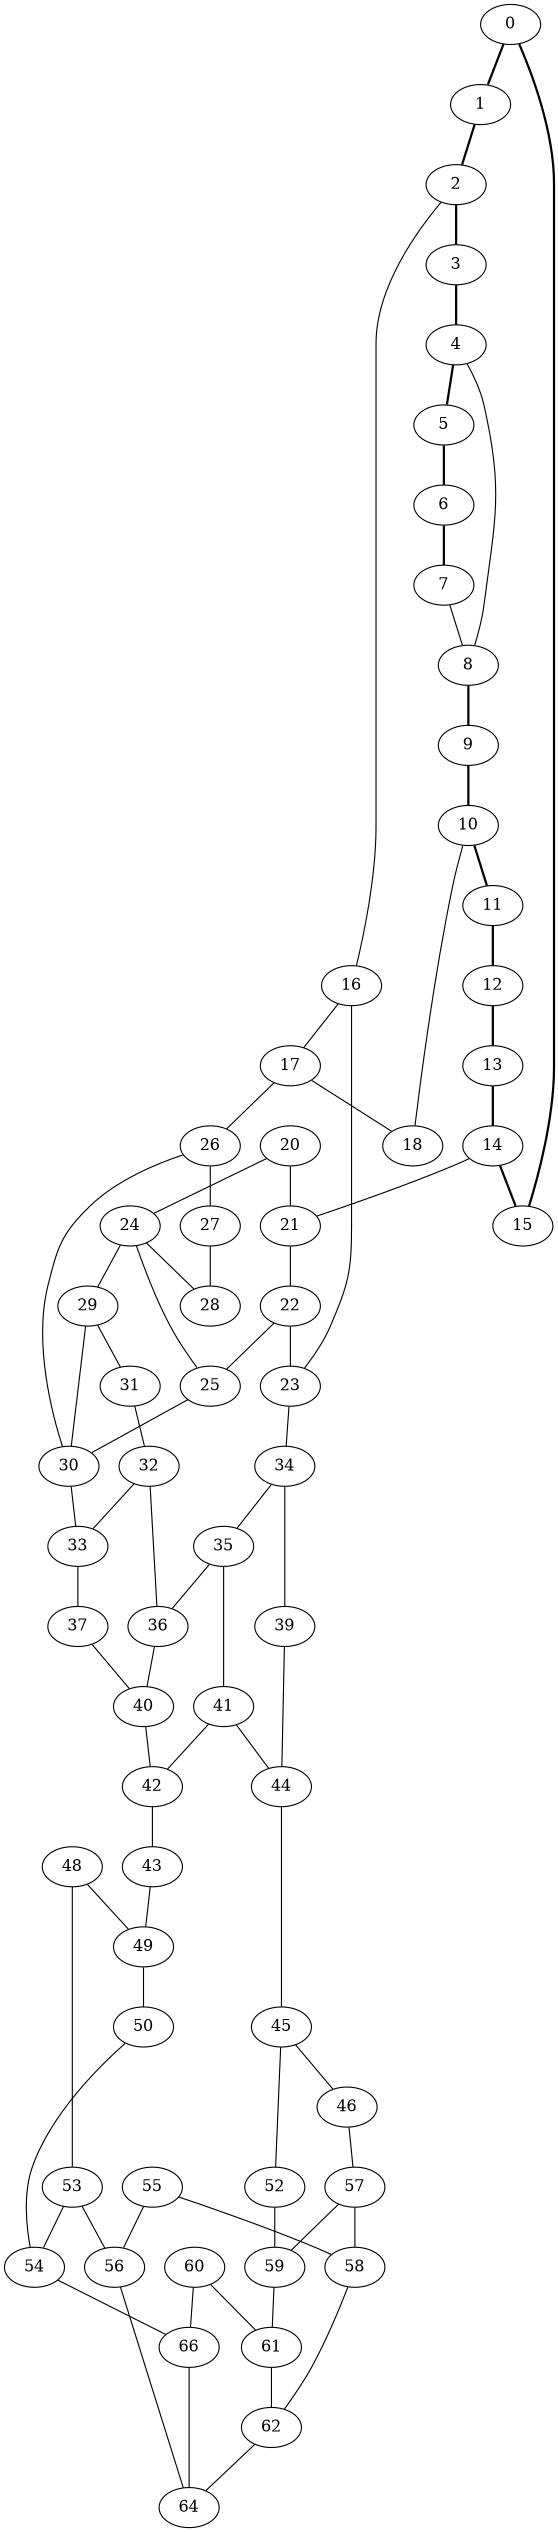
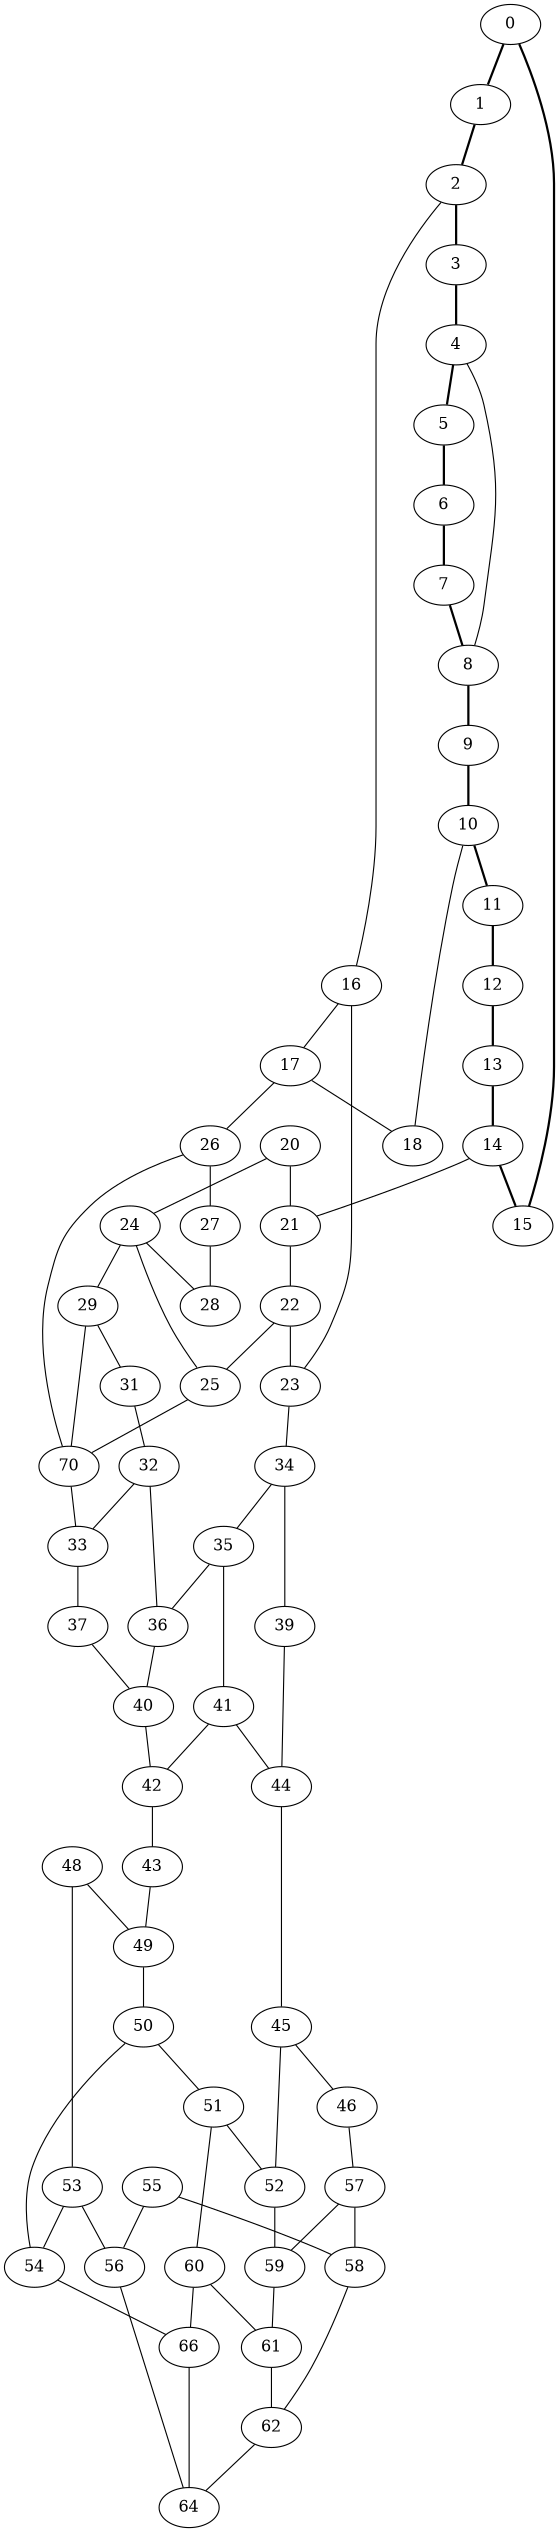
(456, 625) -> (456, 625)
(69, 1466) -> (69, 1466)
none -> (214, 2107)
